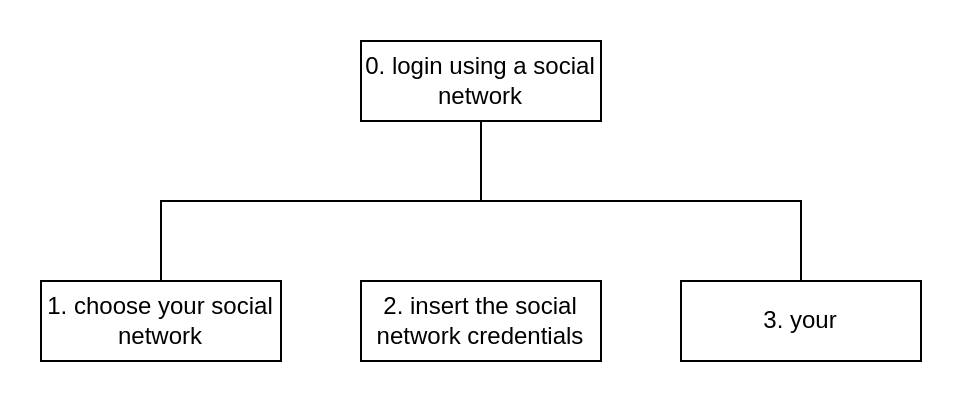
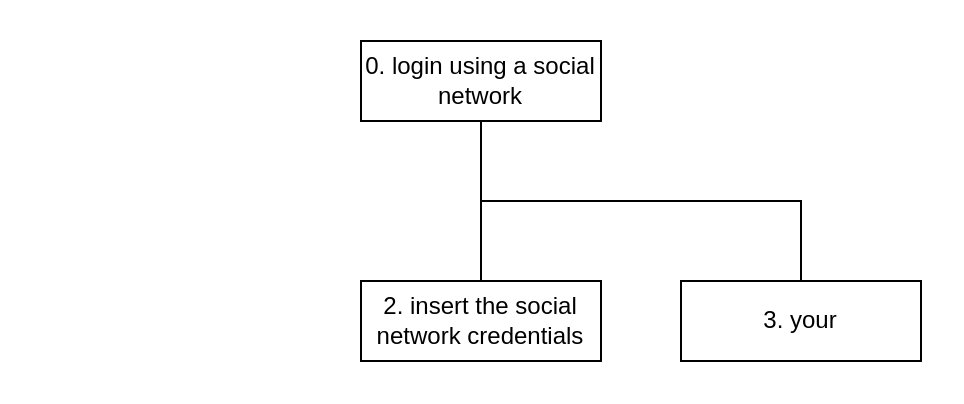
(279, 201) -> none
none -> (481, 243)
(161, 321) -> none
